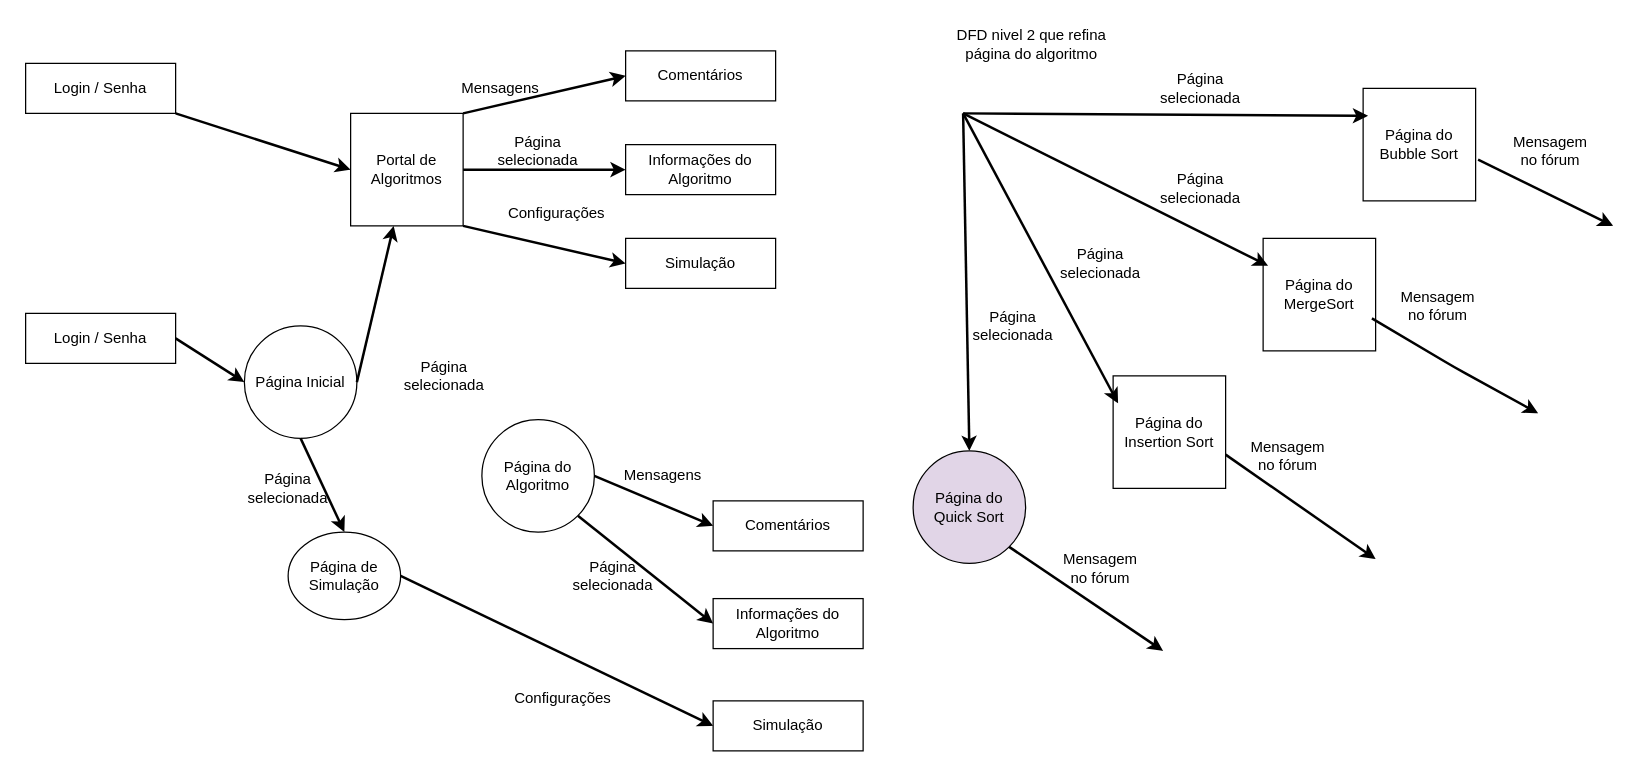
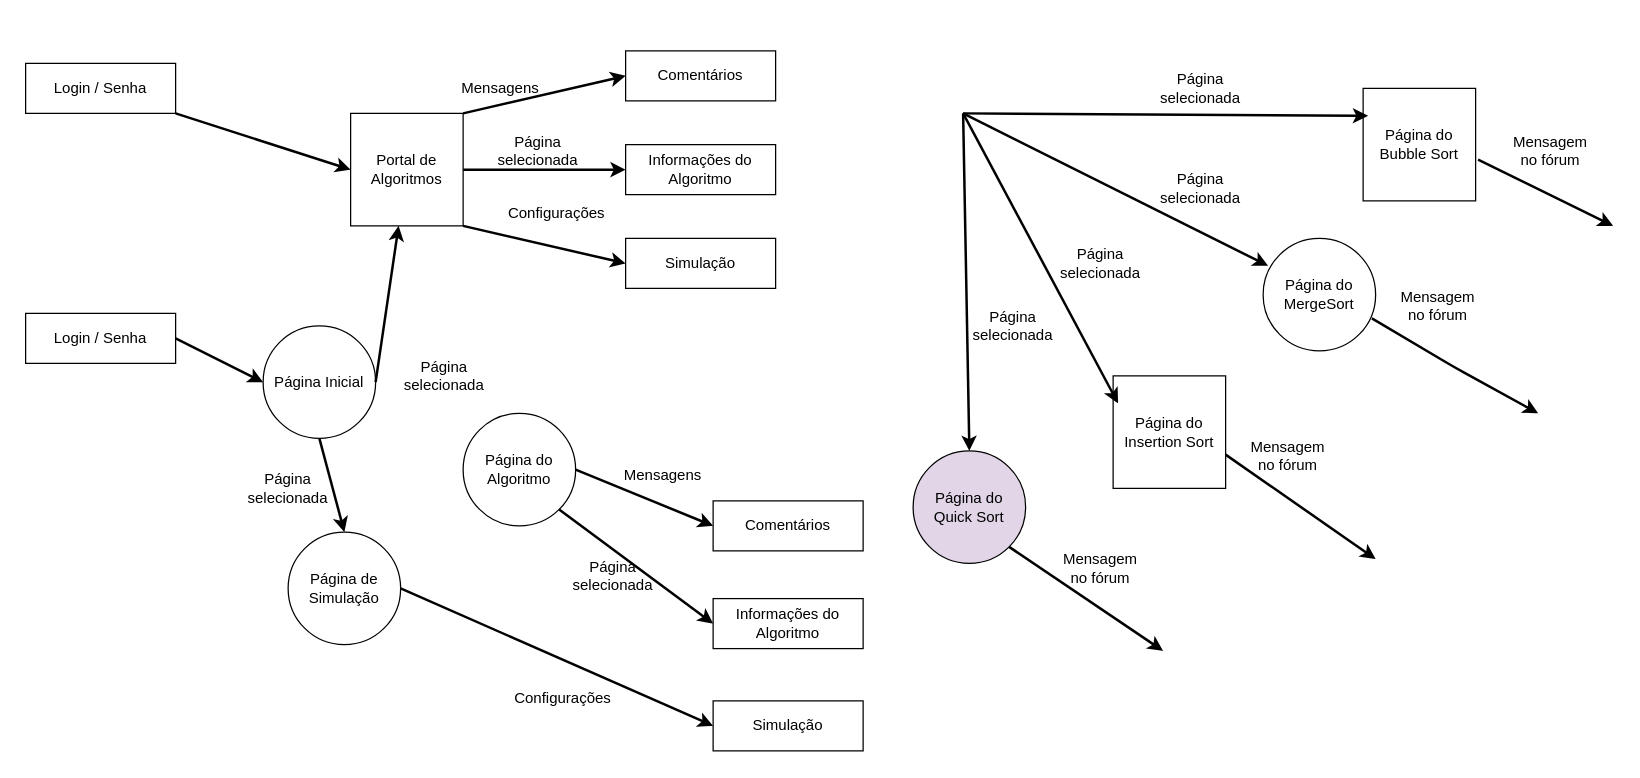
(1032, 44) -> none
(1319, 294) -> (1319, 294)
(301, 382) -> (319, 382)
(538, 476) -> (519, 469)
(344, 576) -> (344, 588)
